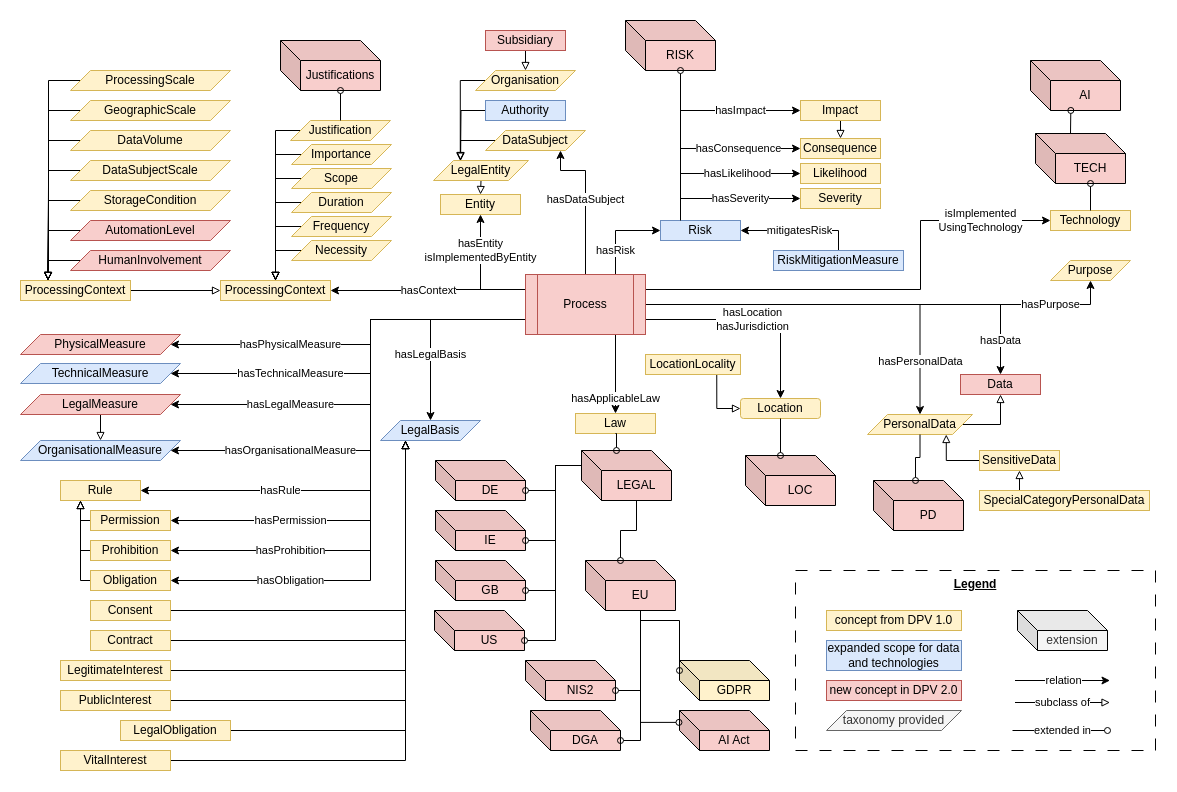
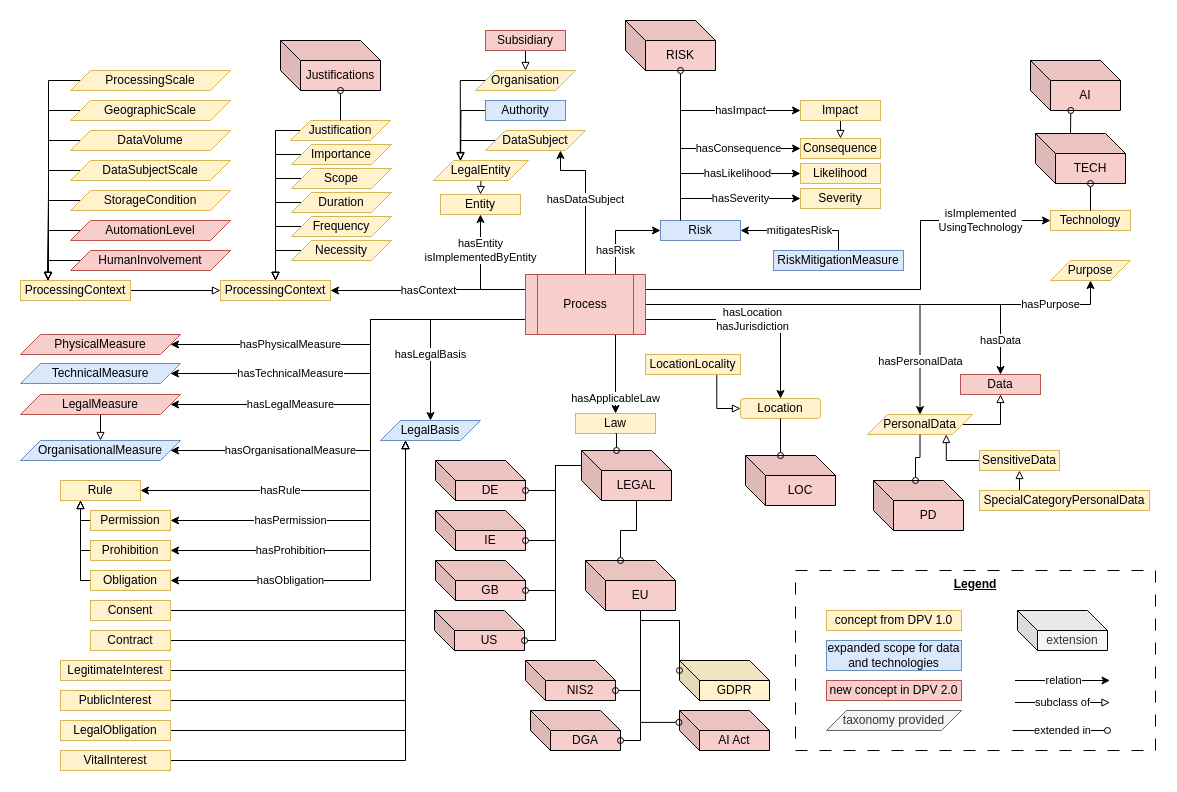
(176, 731) -> (116, 731)
